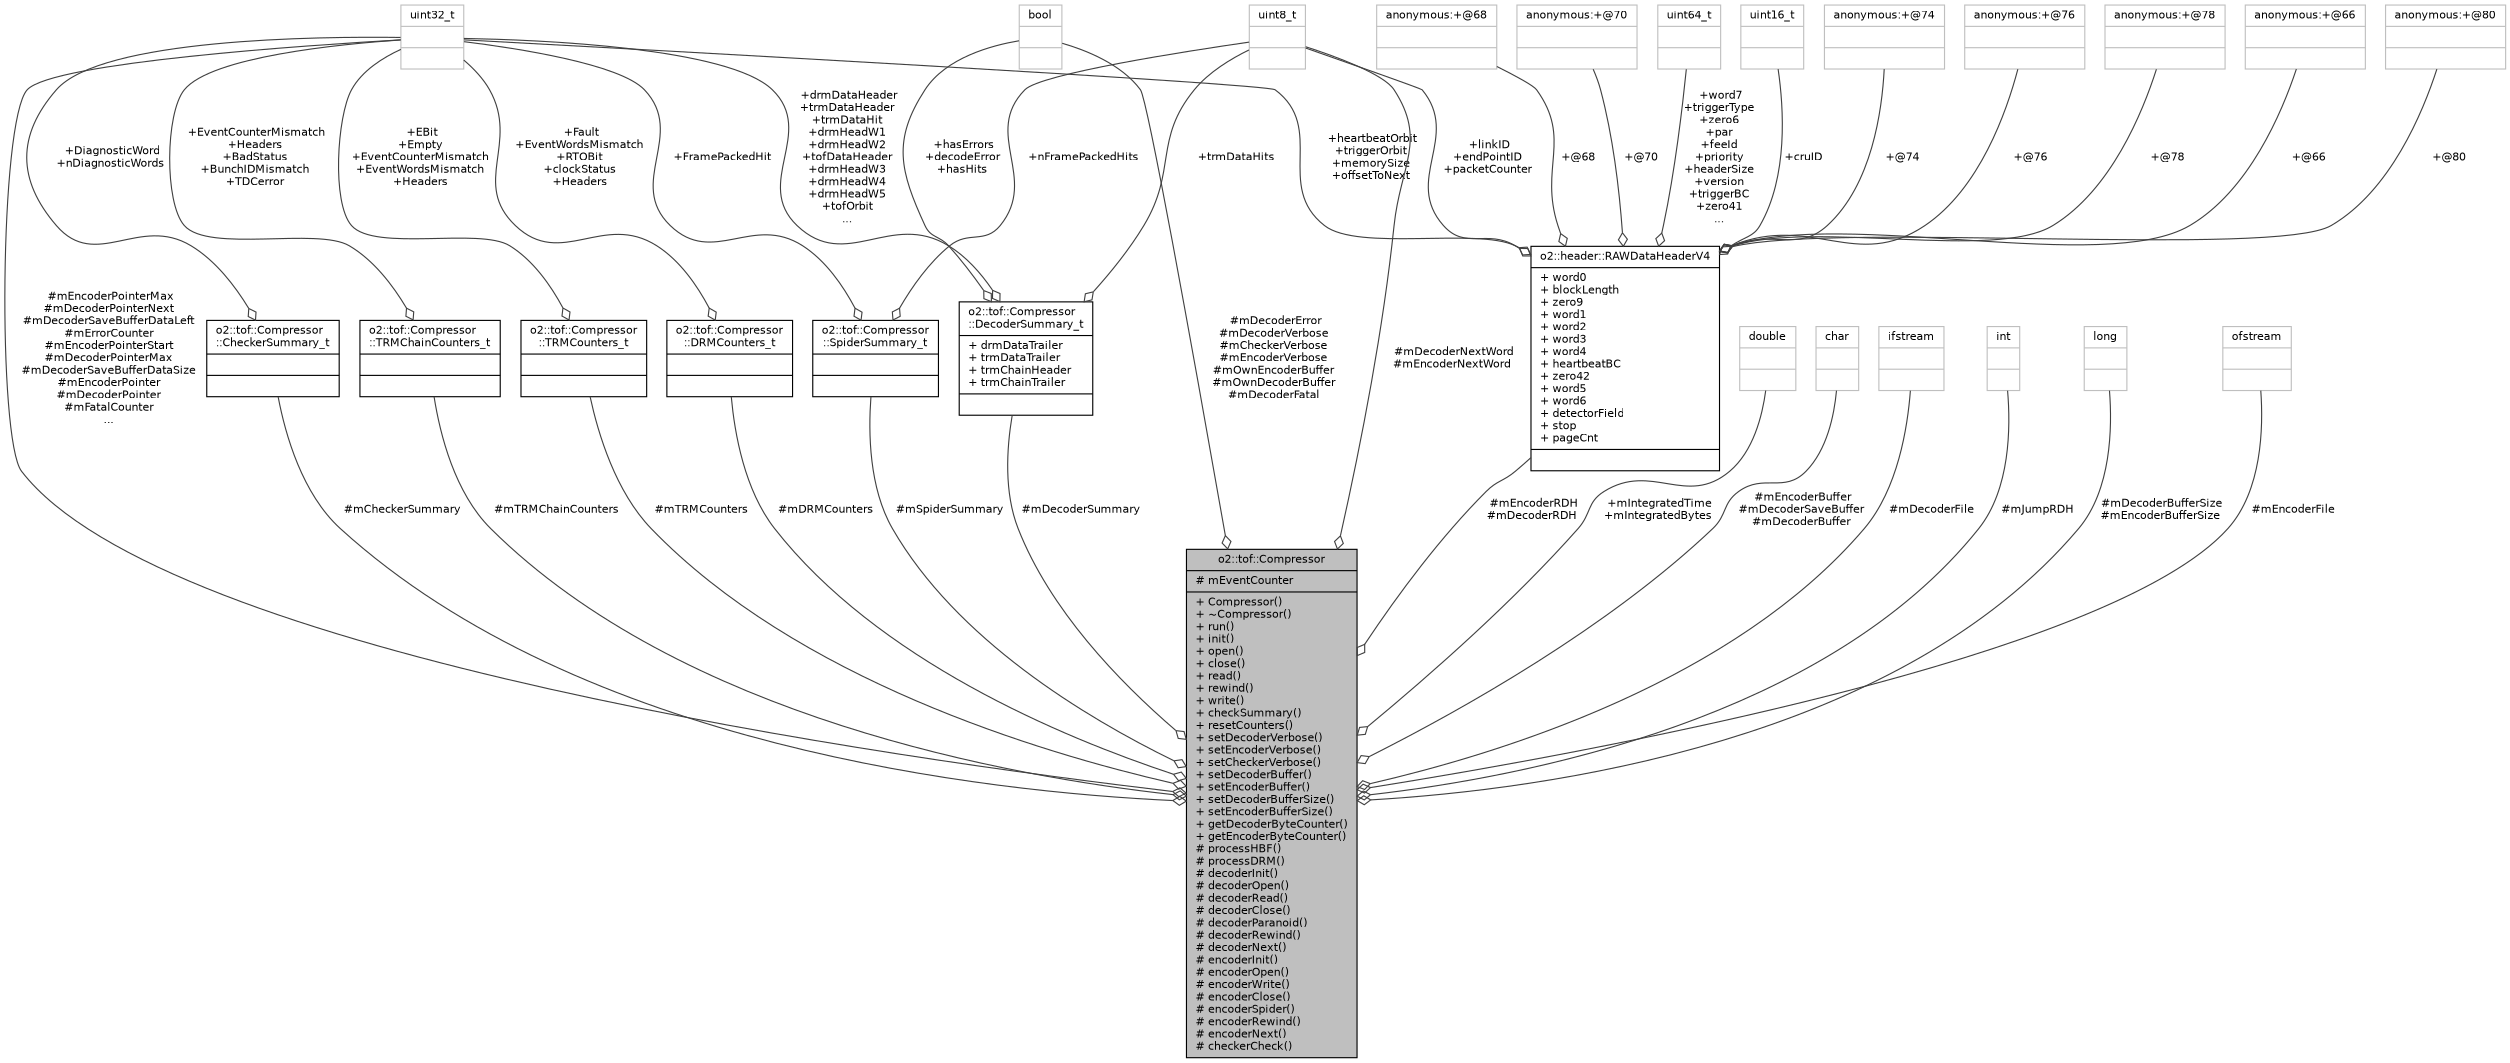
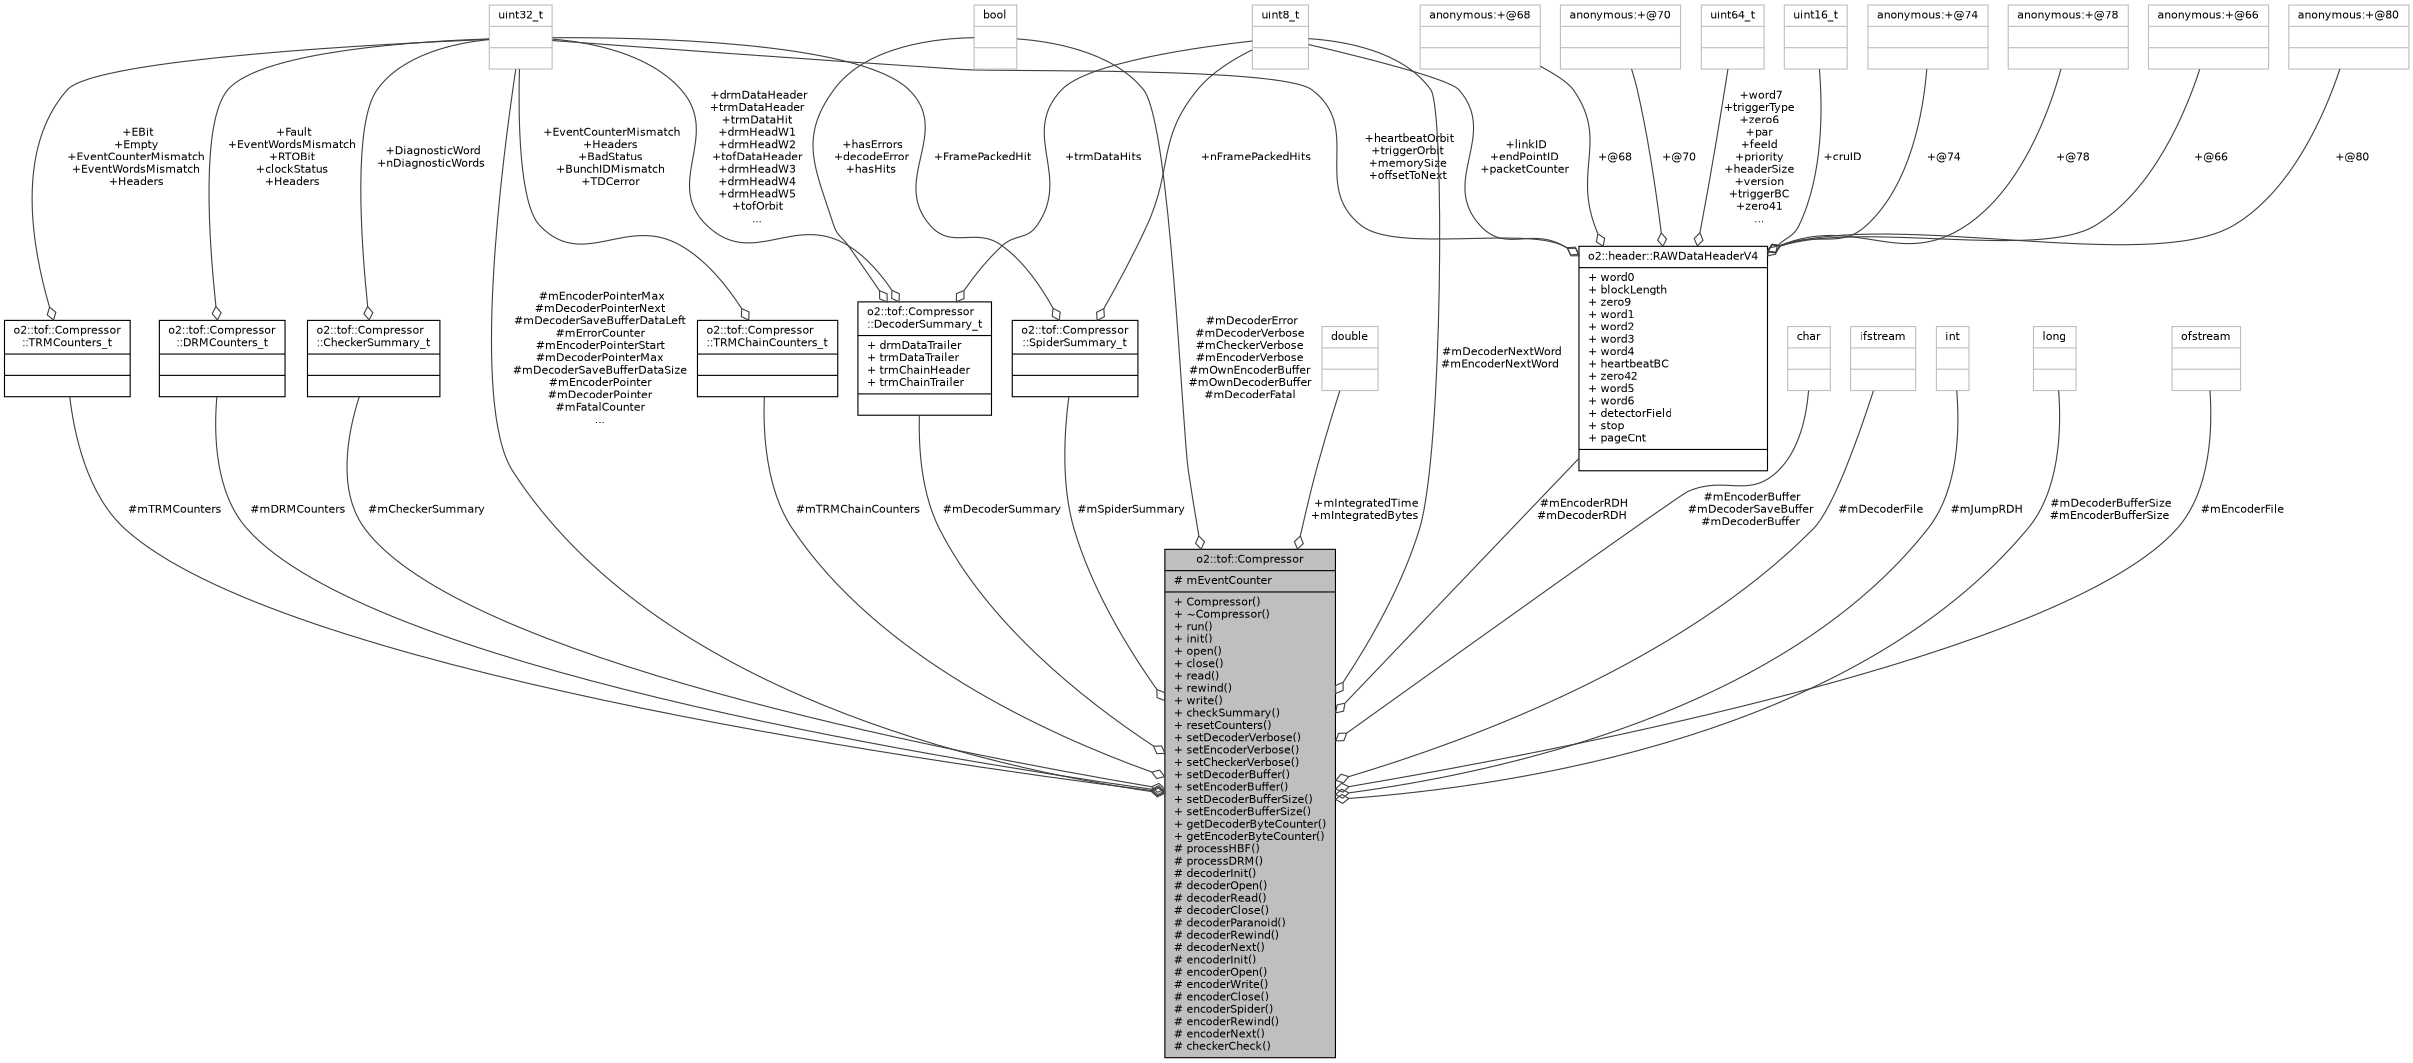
(2025, 37) -> none
